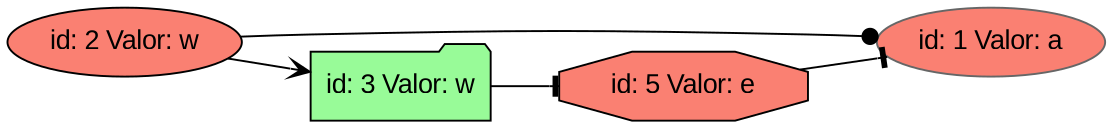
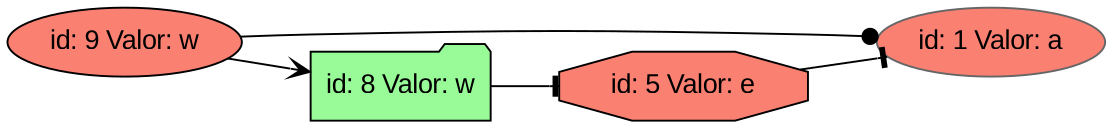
(125, 42) -> (125, 42)
(401, 86) -> (401, 86)
